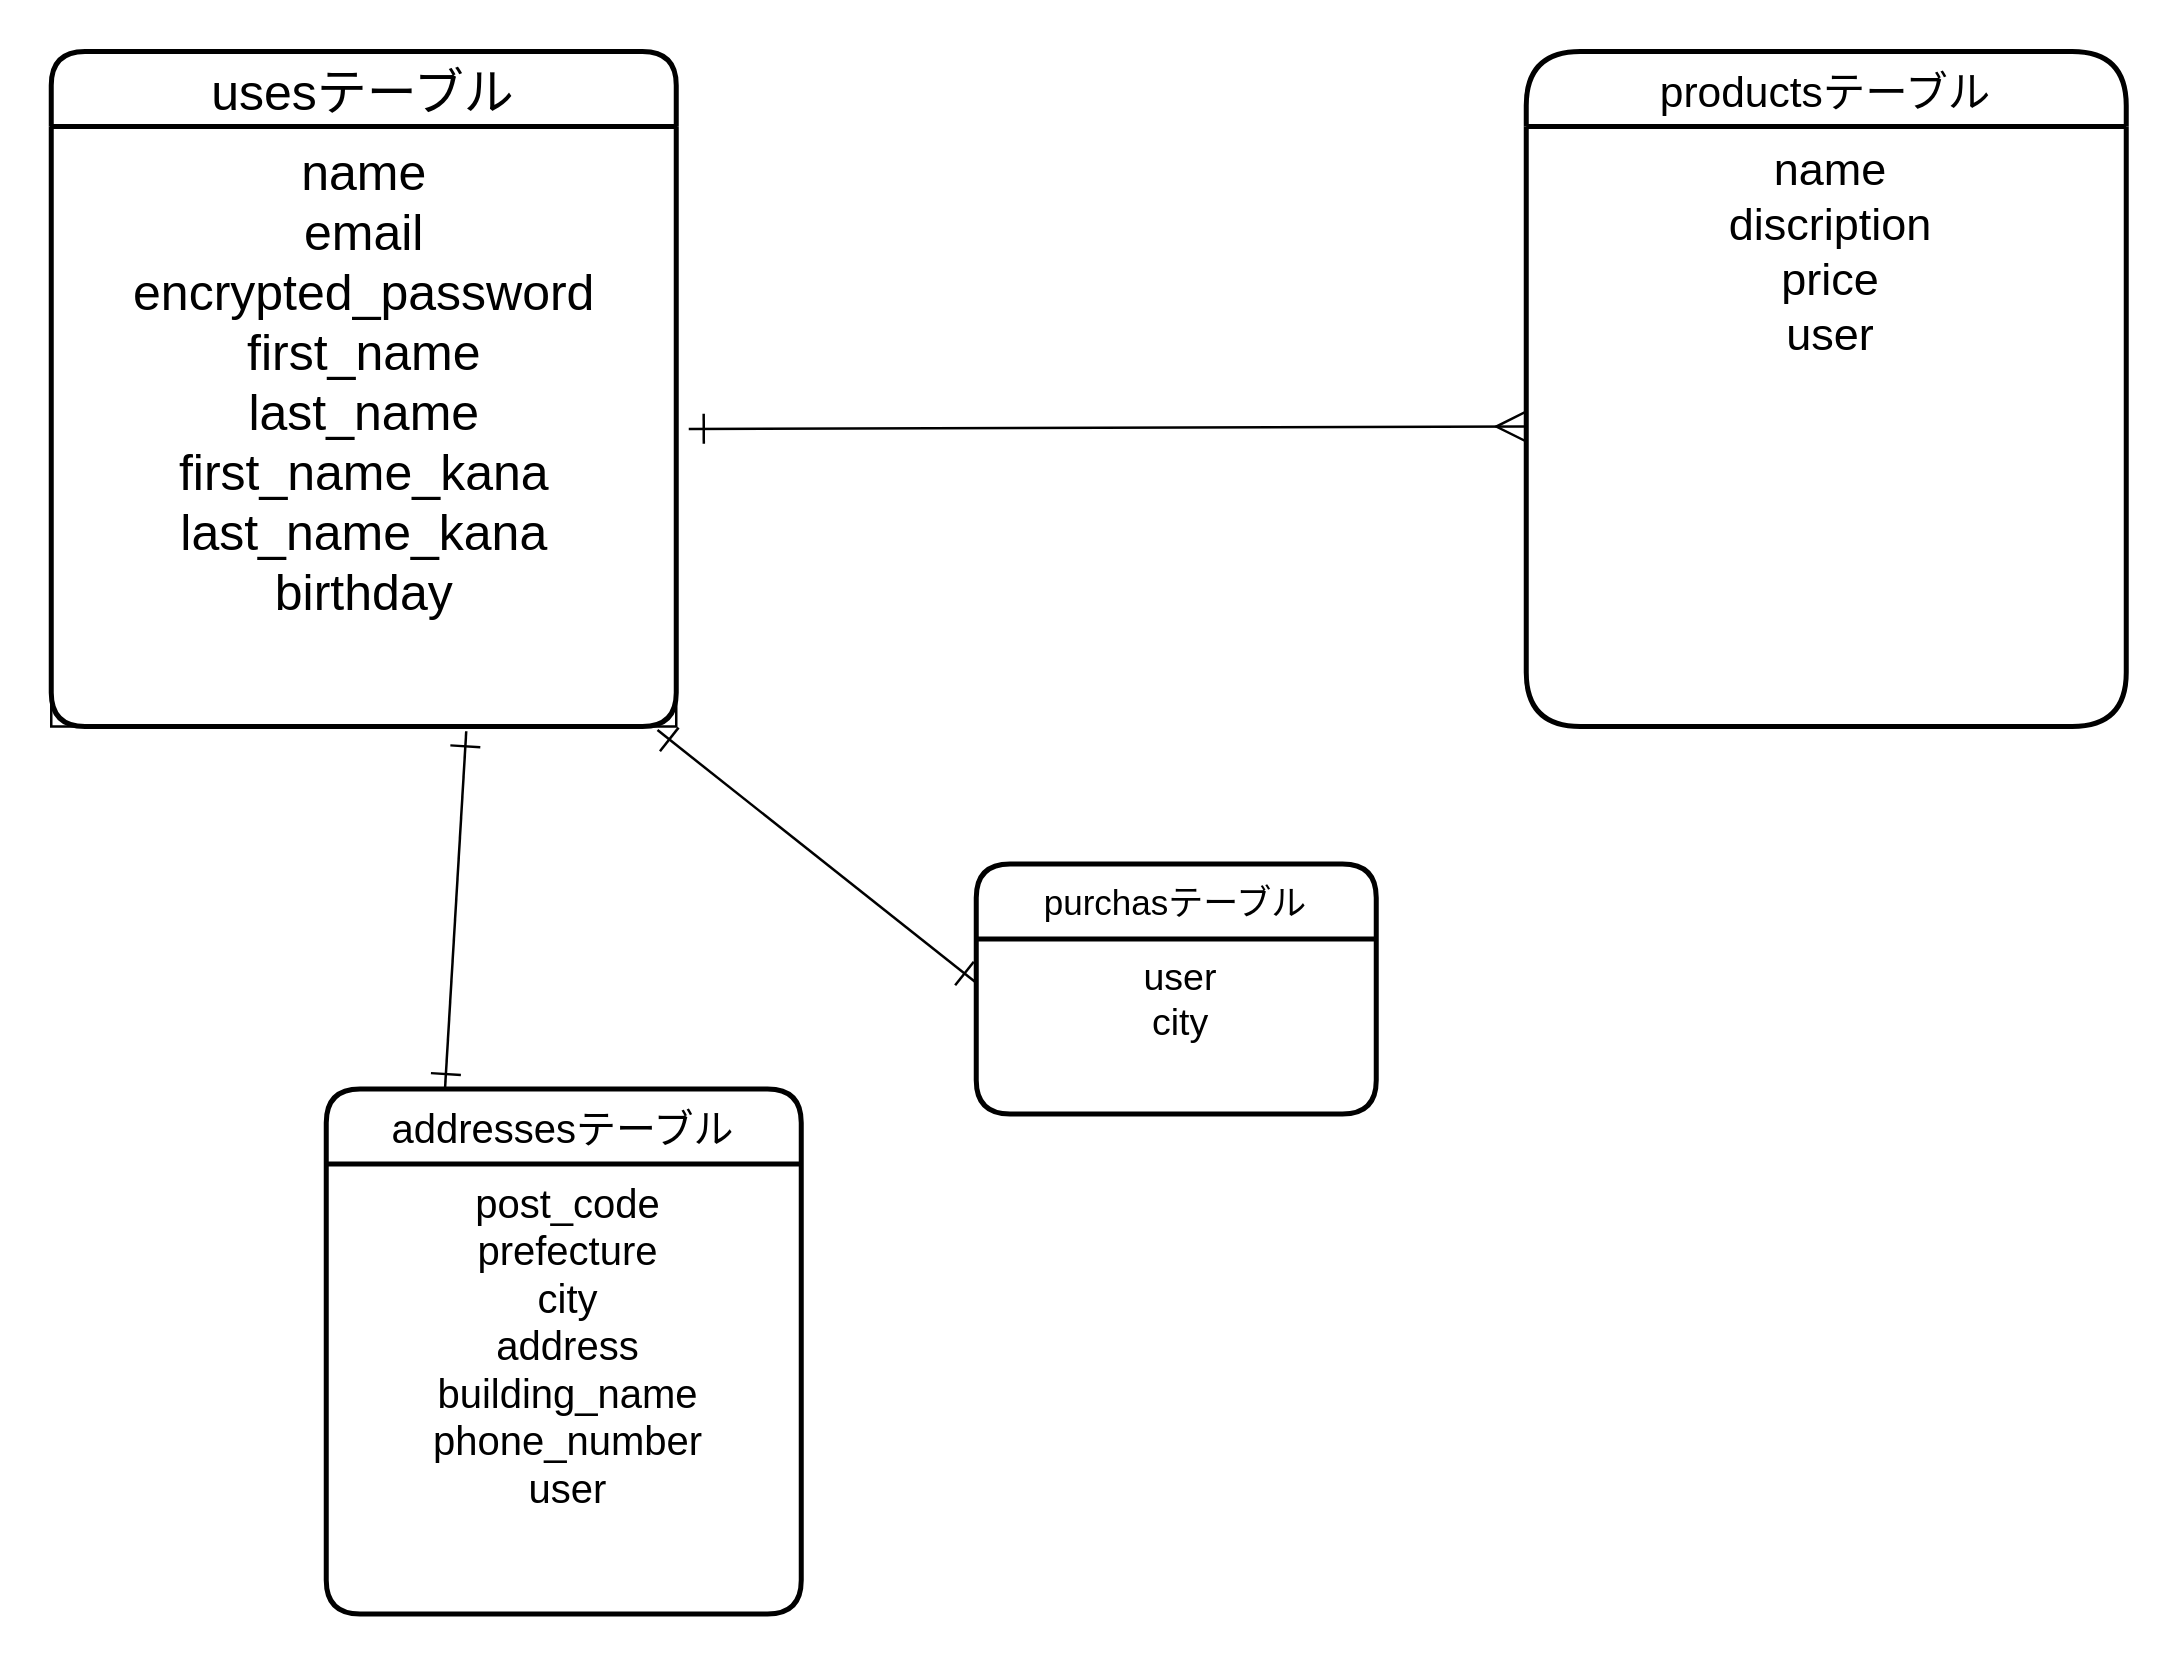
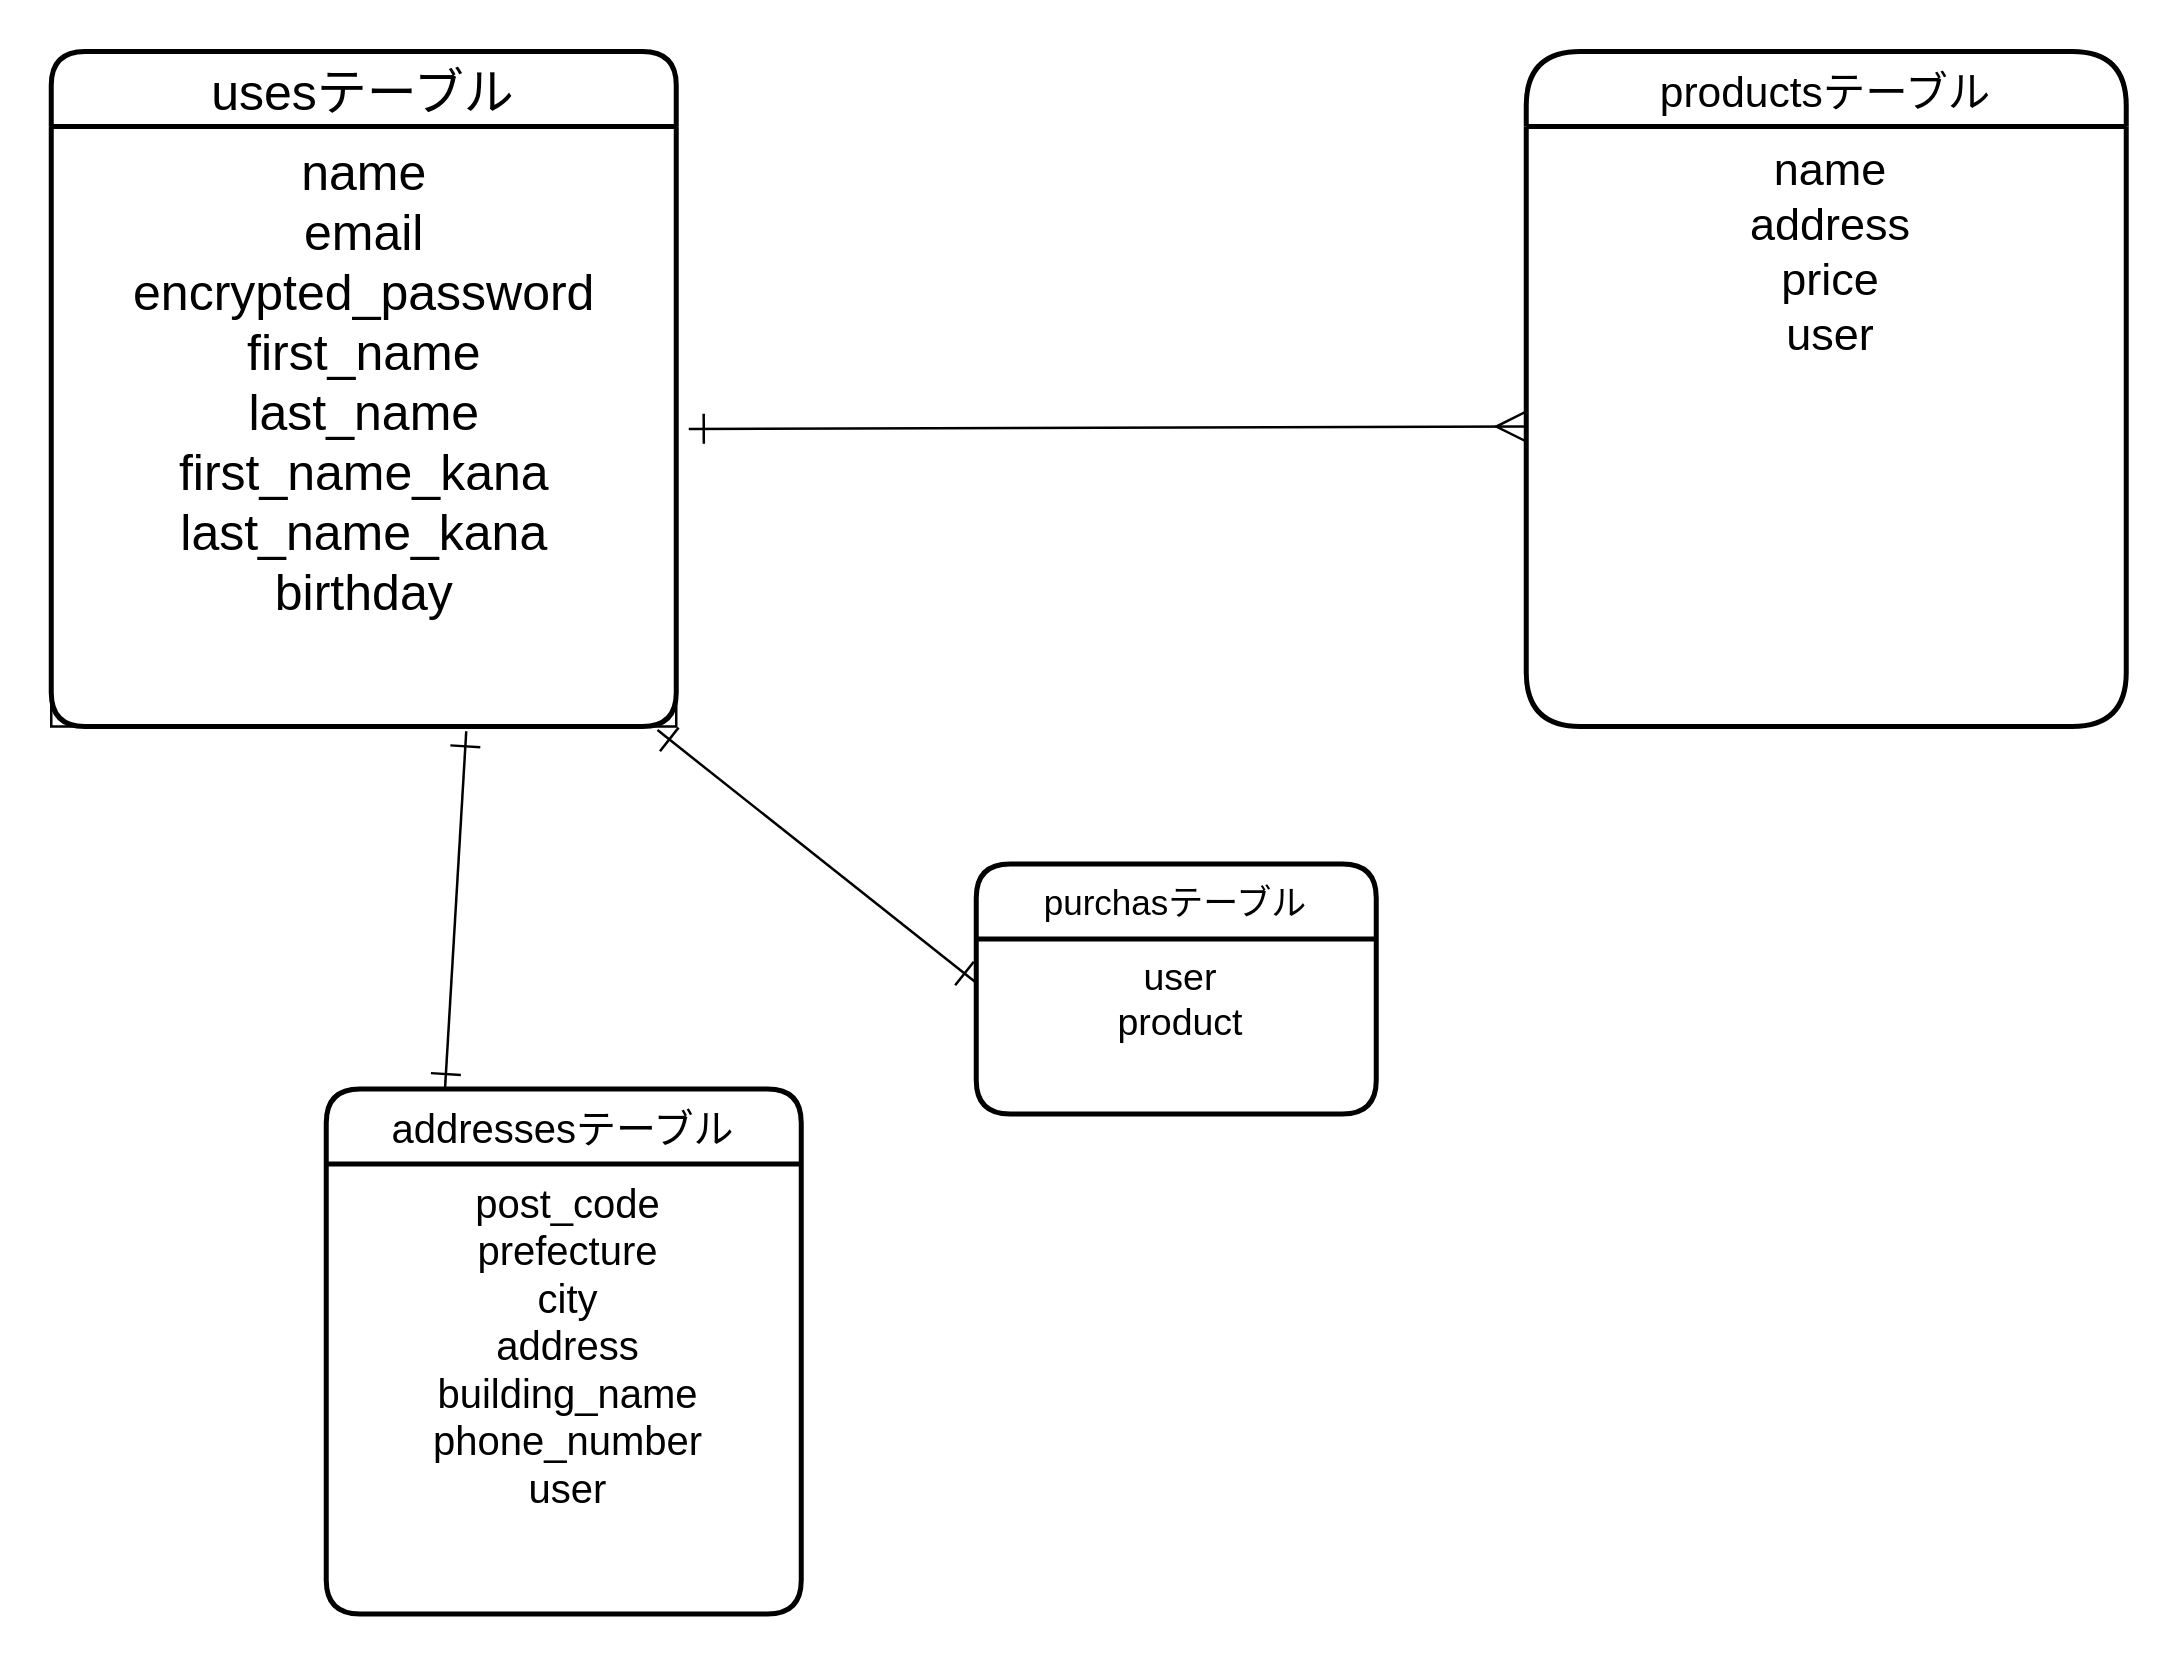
(1830, 170) -> (1830, 170)
(1180, 978) -> (1180, 978)
